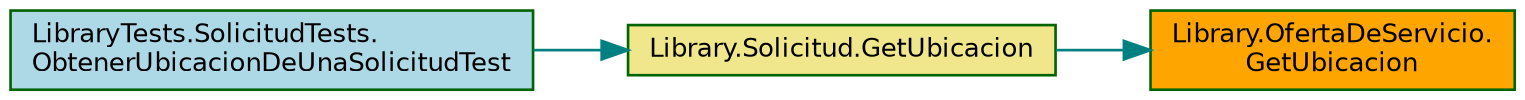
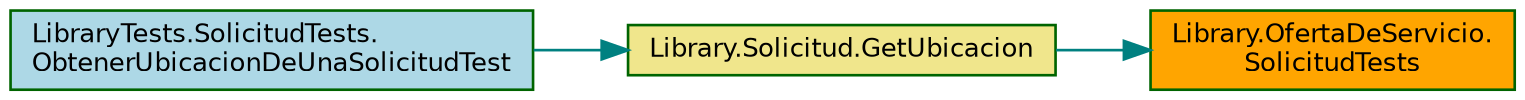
(1333, 50) -> (1333, 50)
